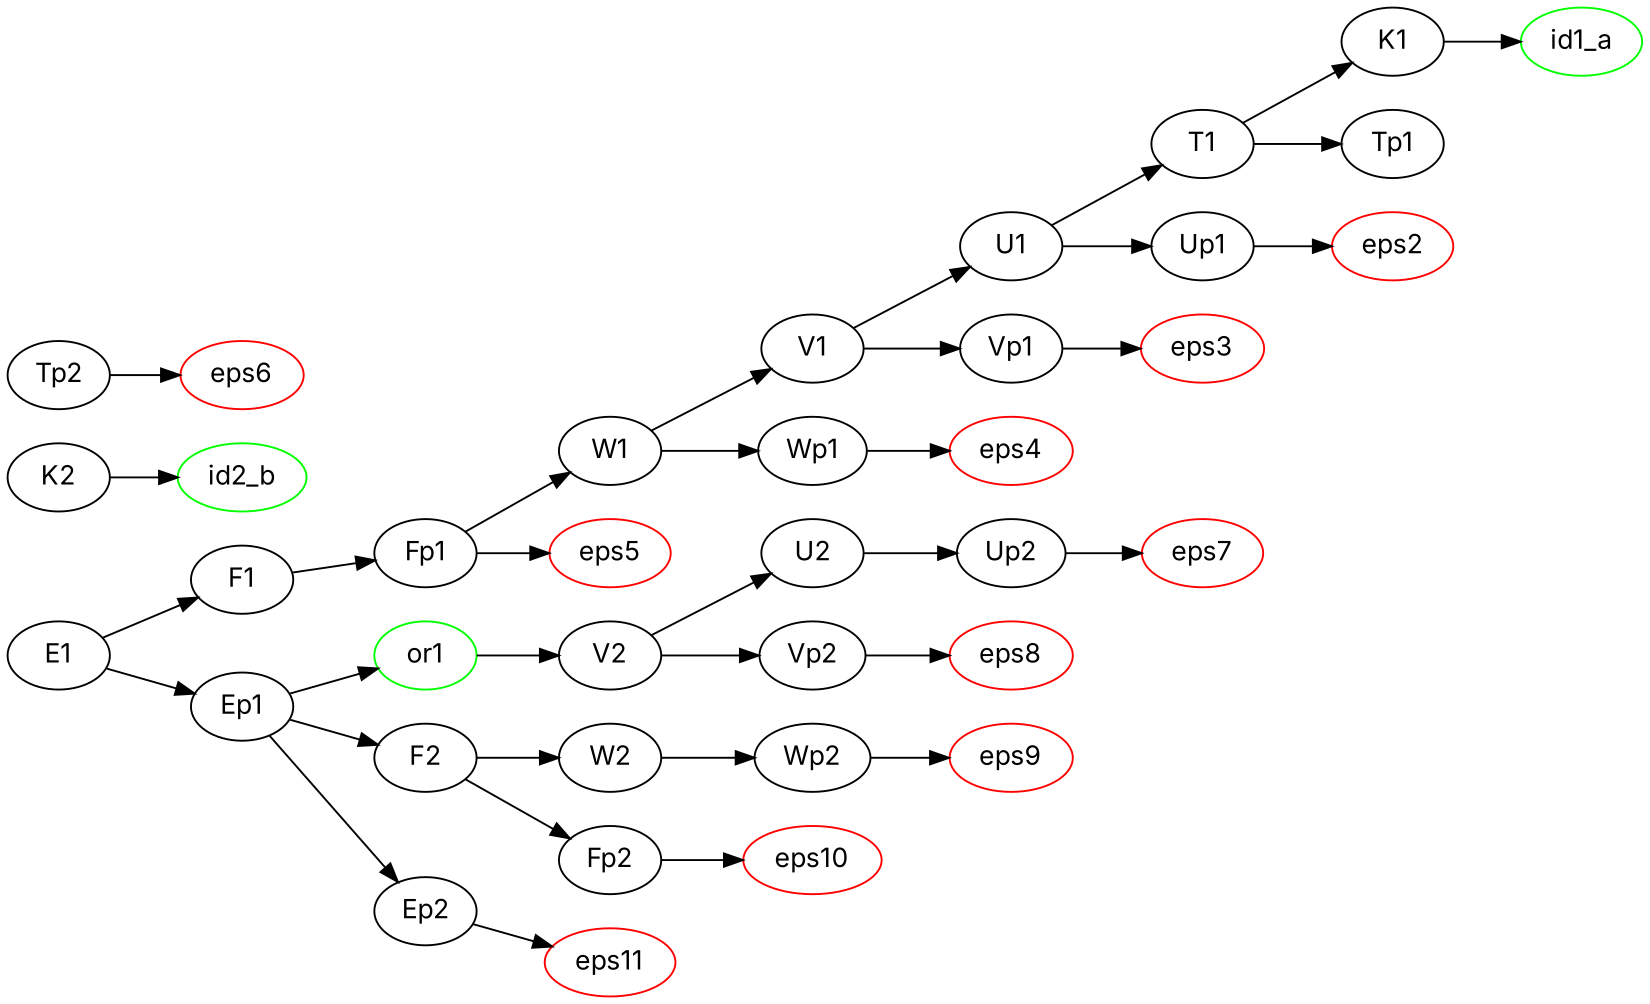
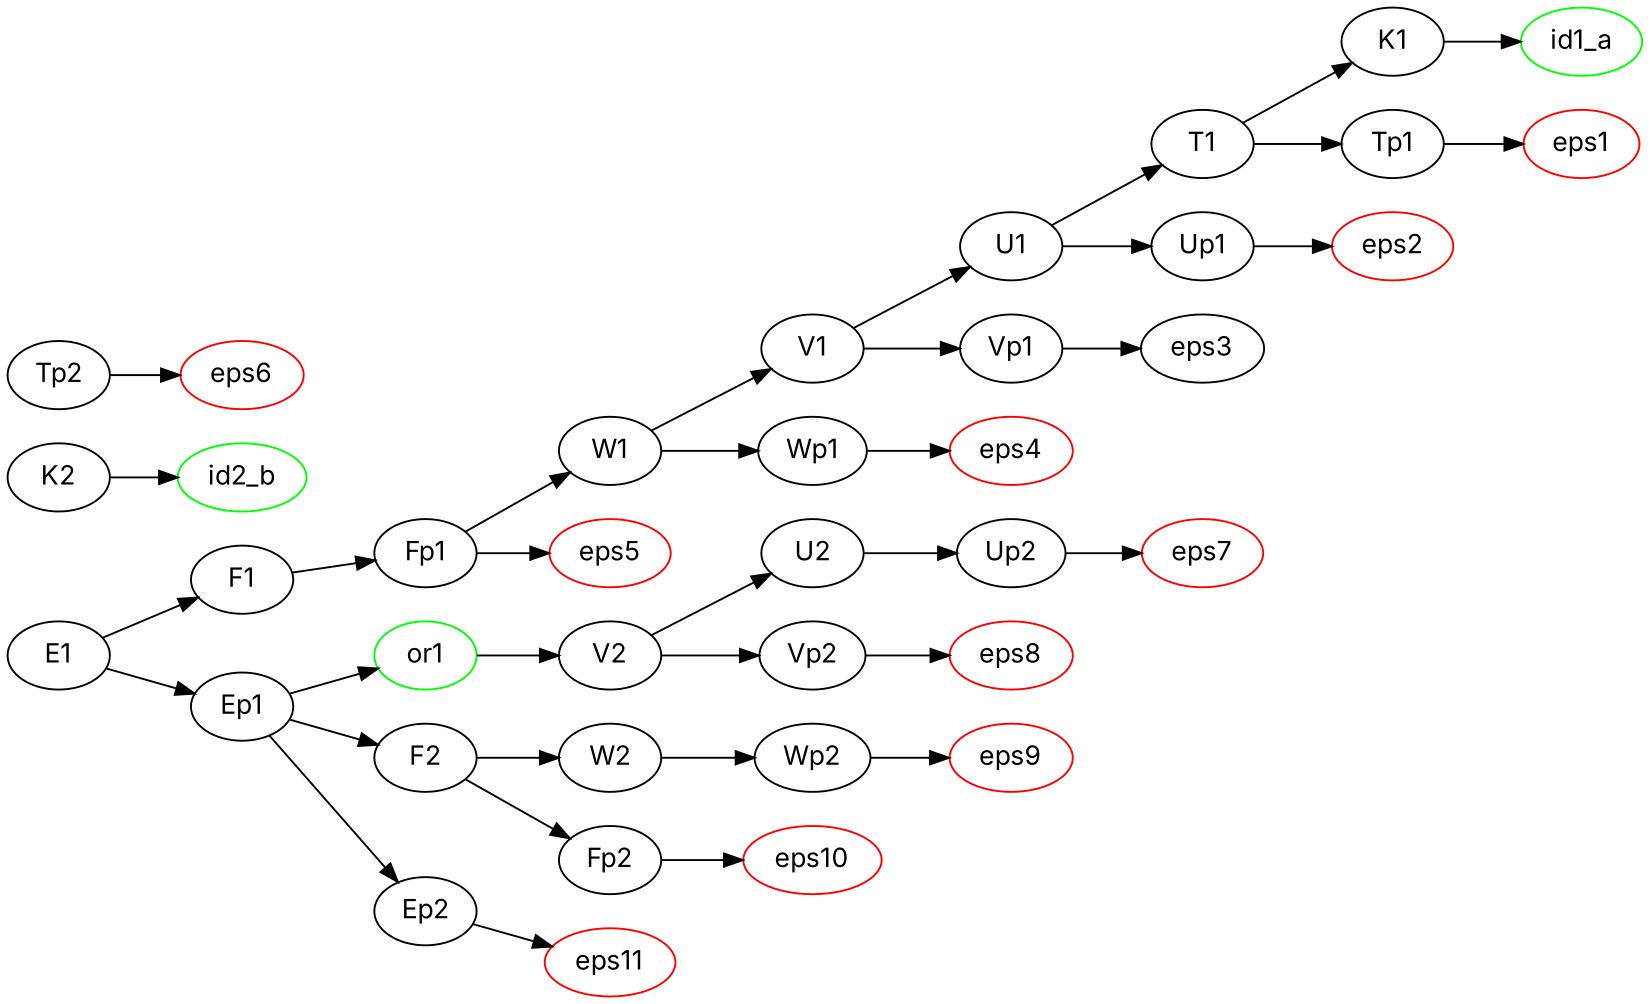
none -> (1582, 144)
(1203, 349) -> (1203, 349)
